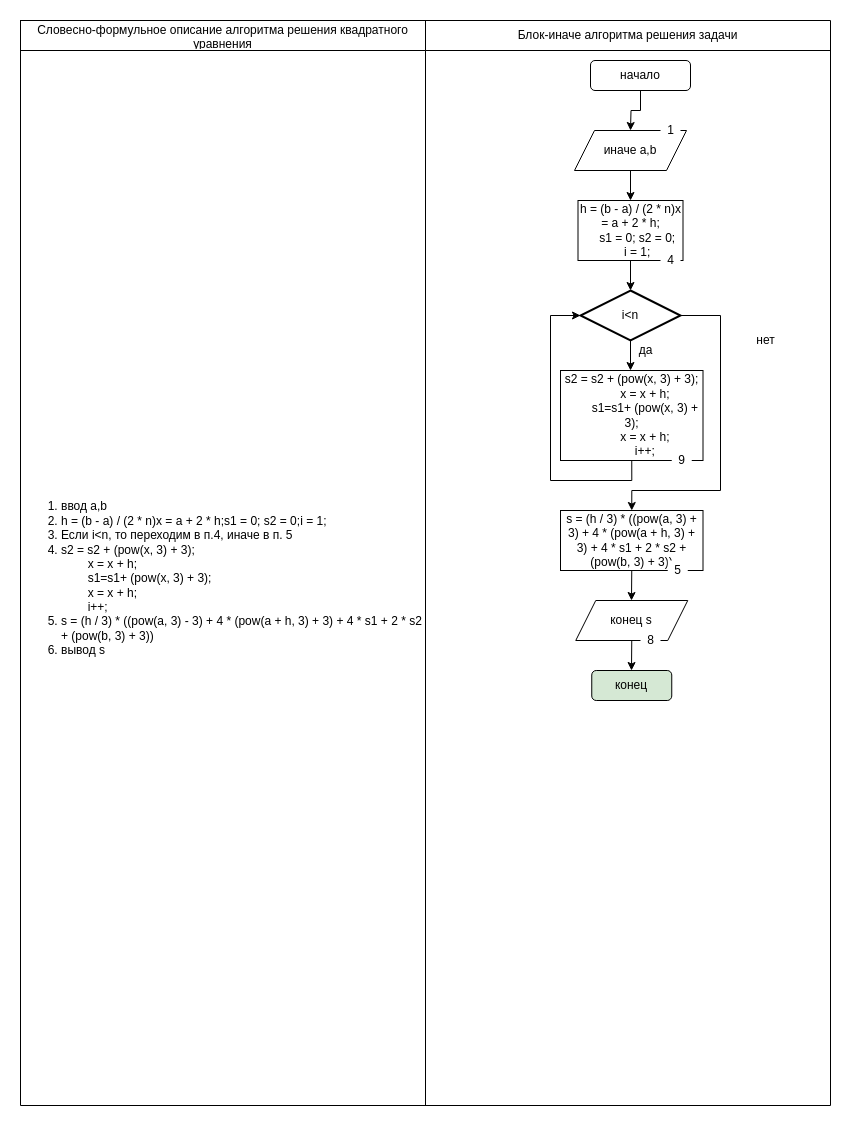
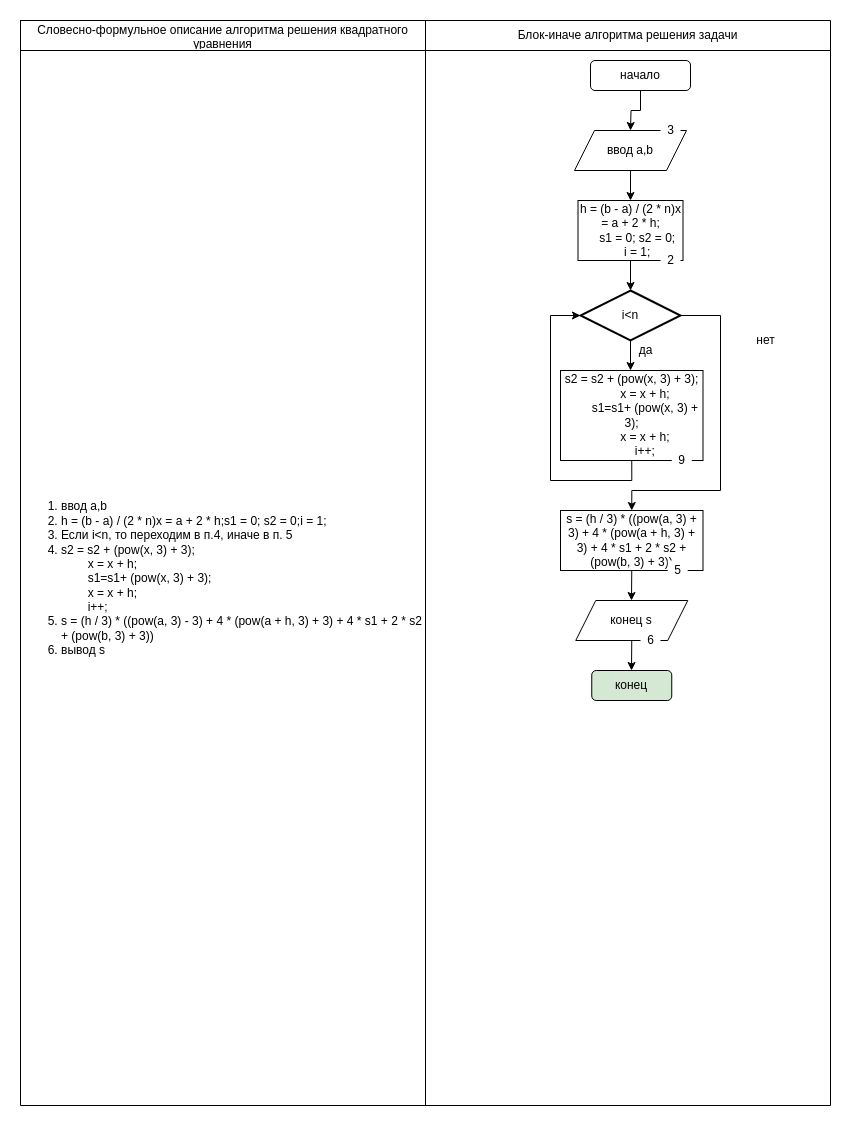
(671, 131) -> (671, 131)
(631, 151) -> (631, 151)
(671, 261) -> (671, 261)
(651, 641) -> (651, 641)
